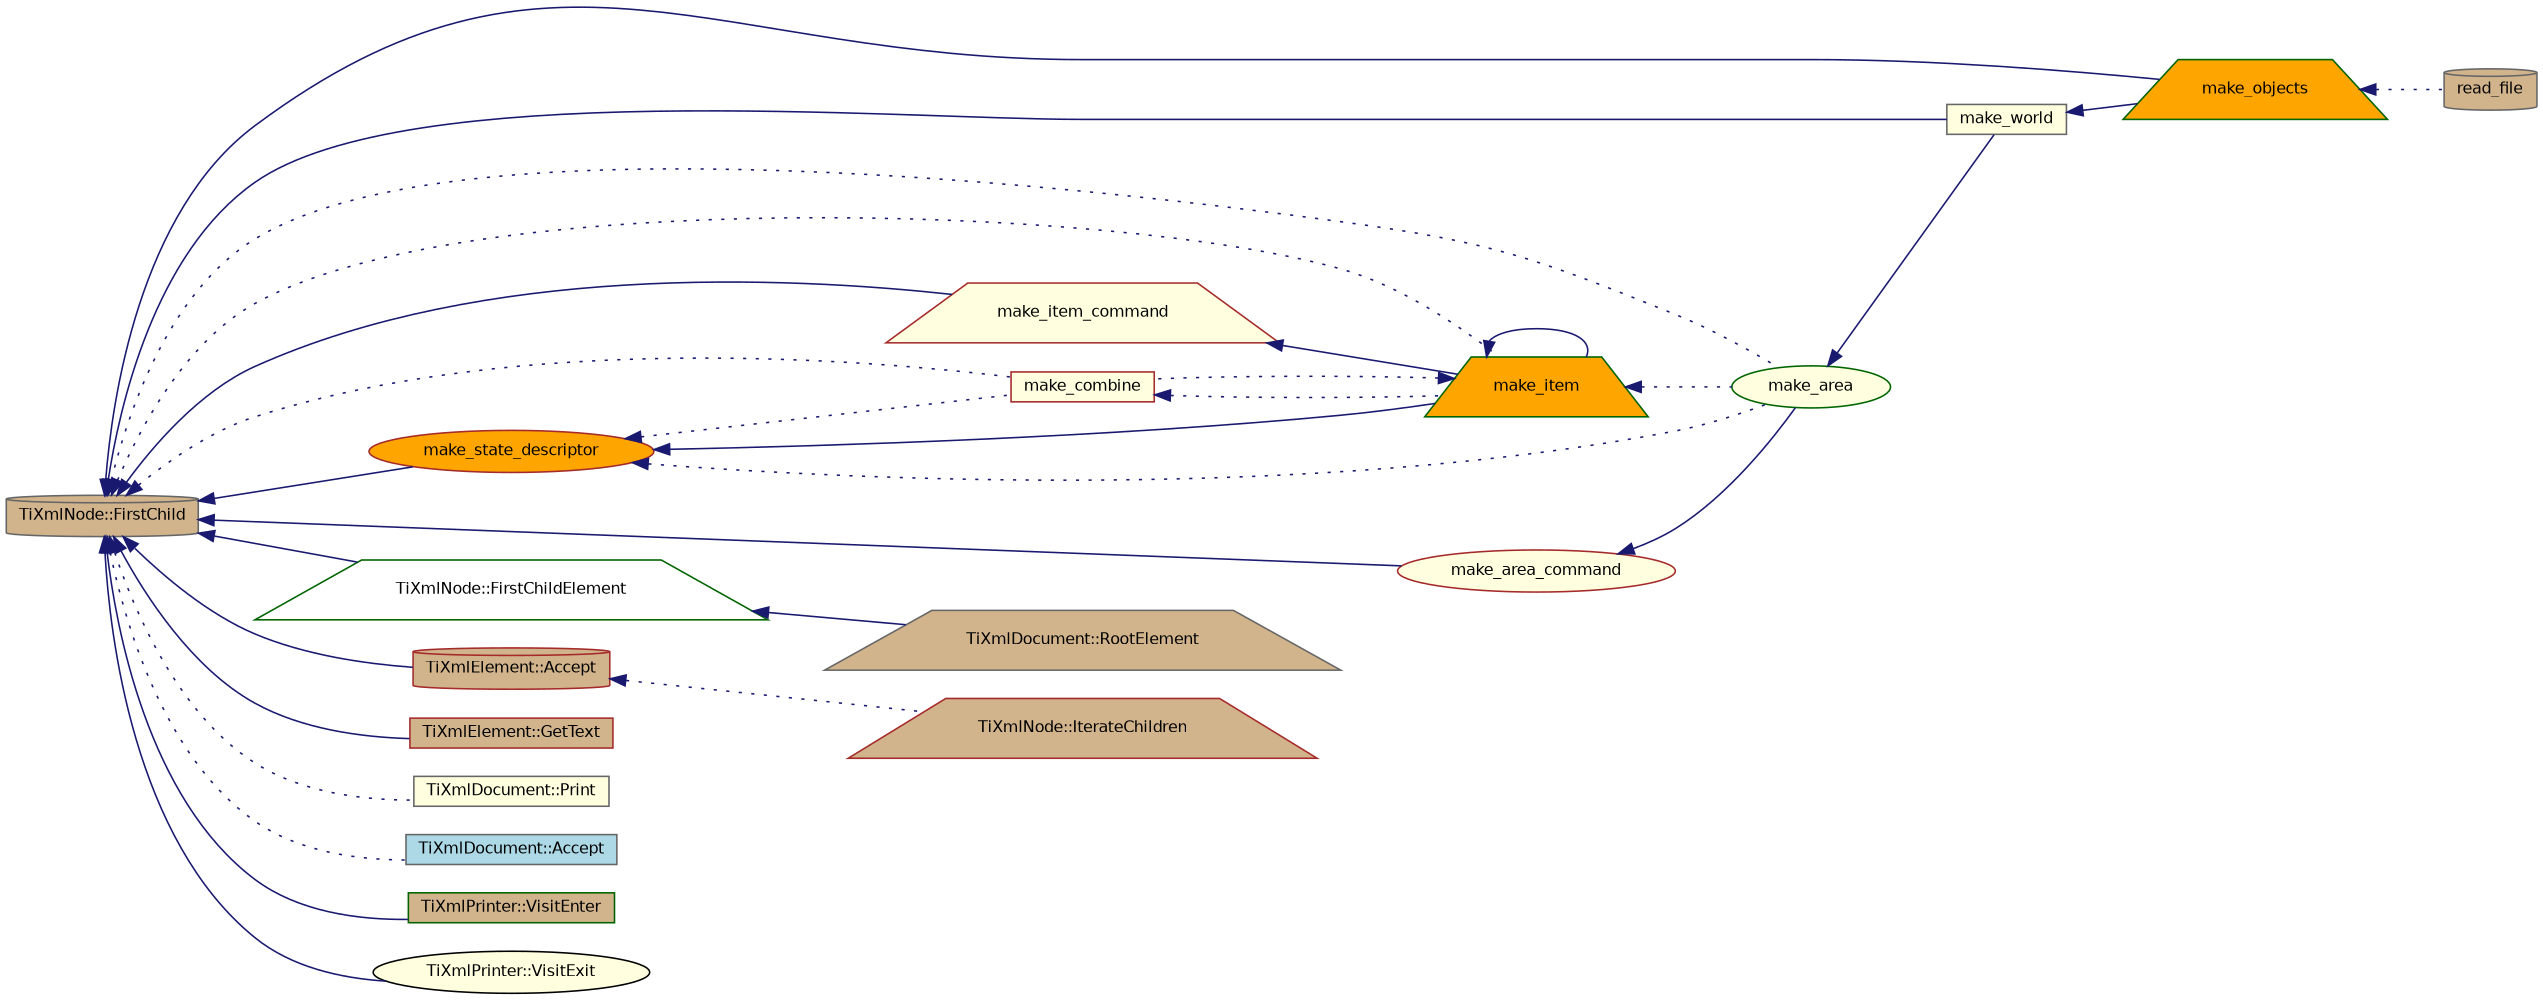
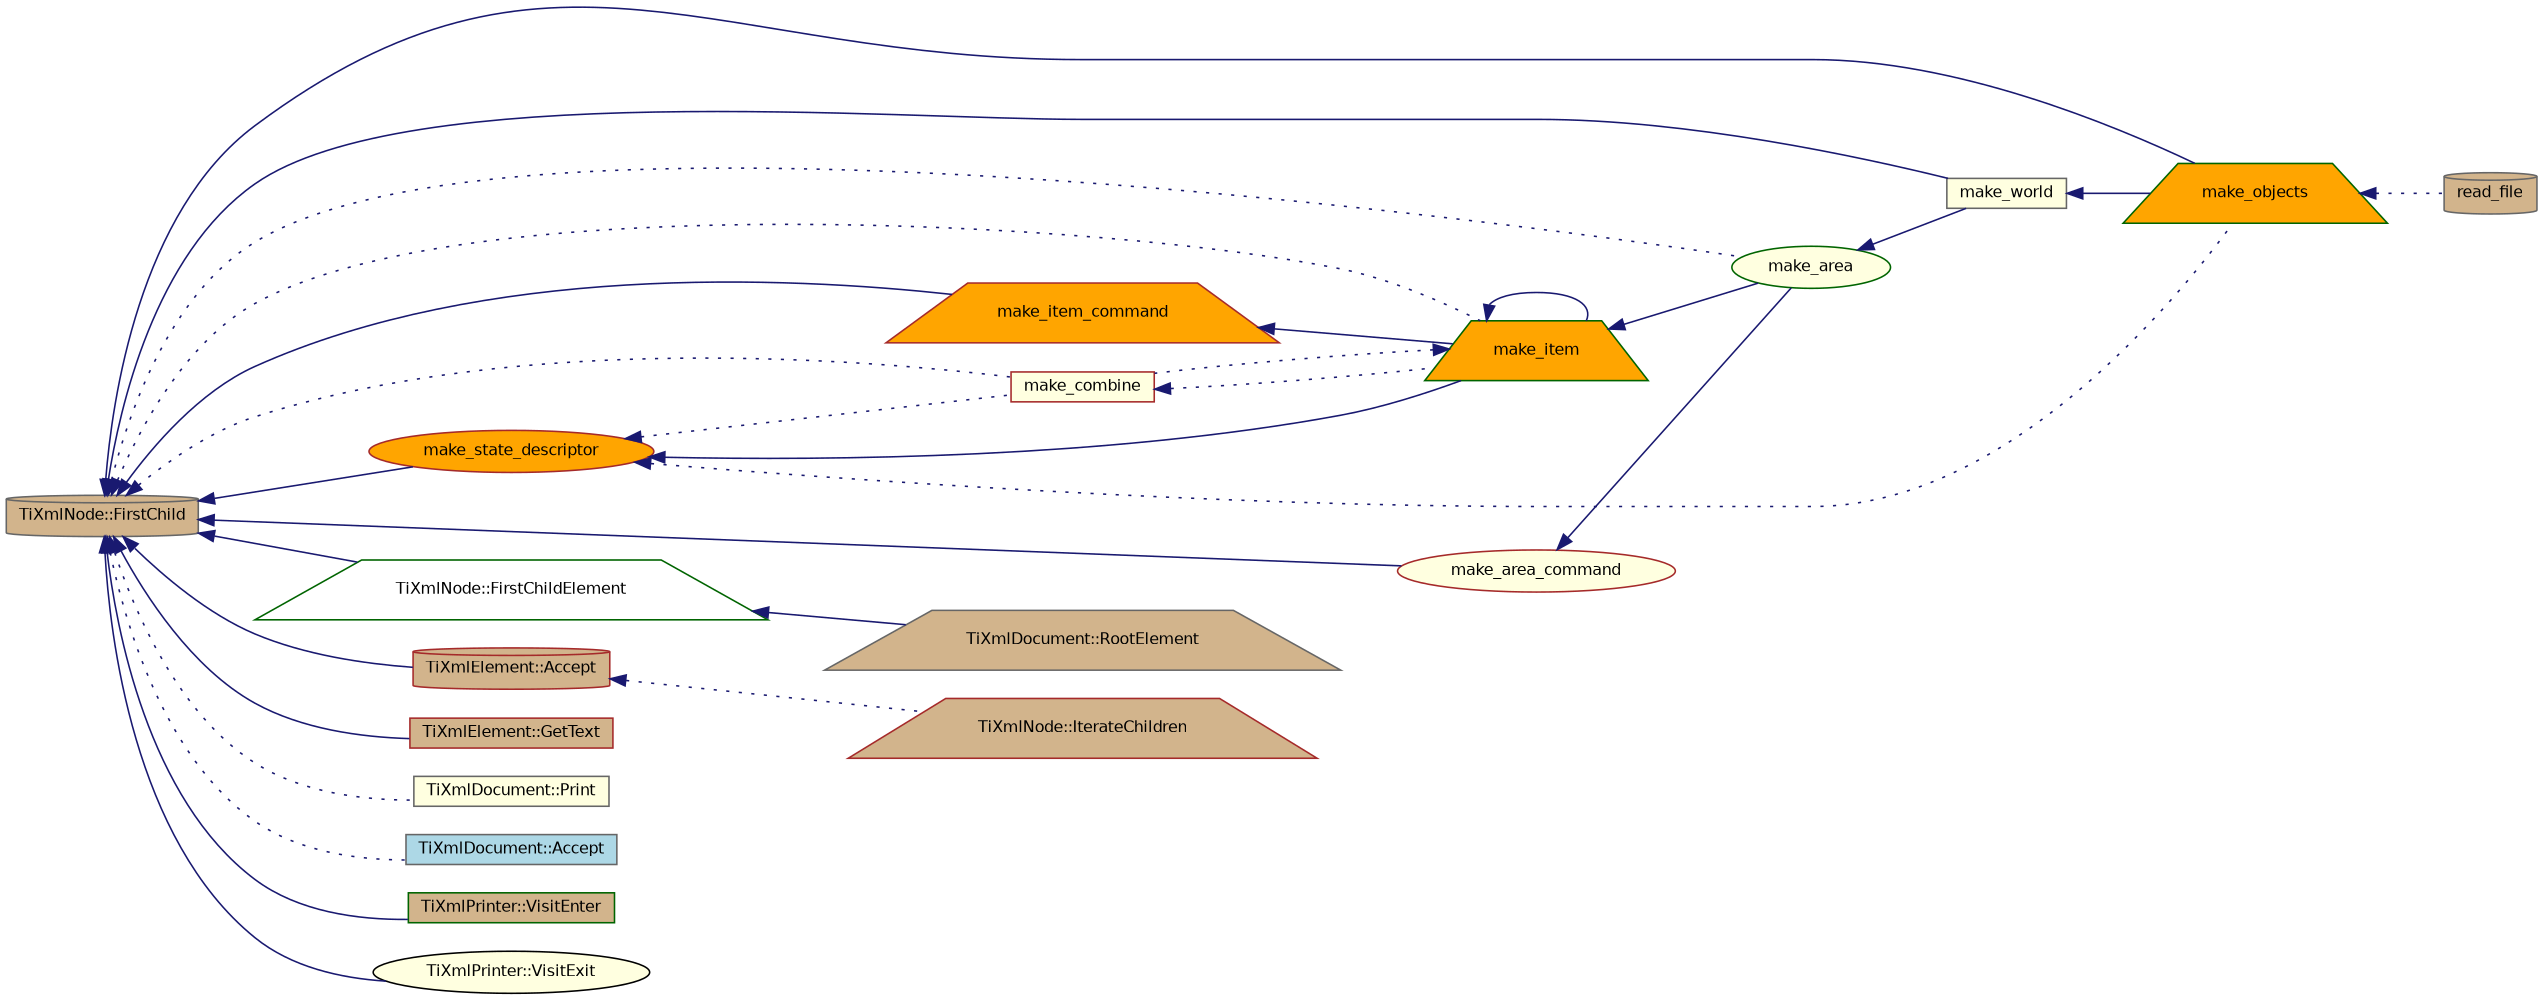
(1083, 313) -> (1083, 313)
(1687, 387) -> (1691, 304)
(1210, 478) -> (1493, 506)
